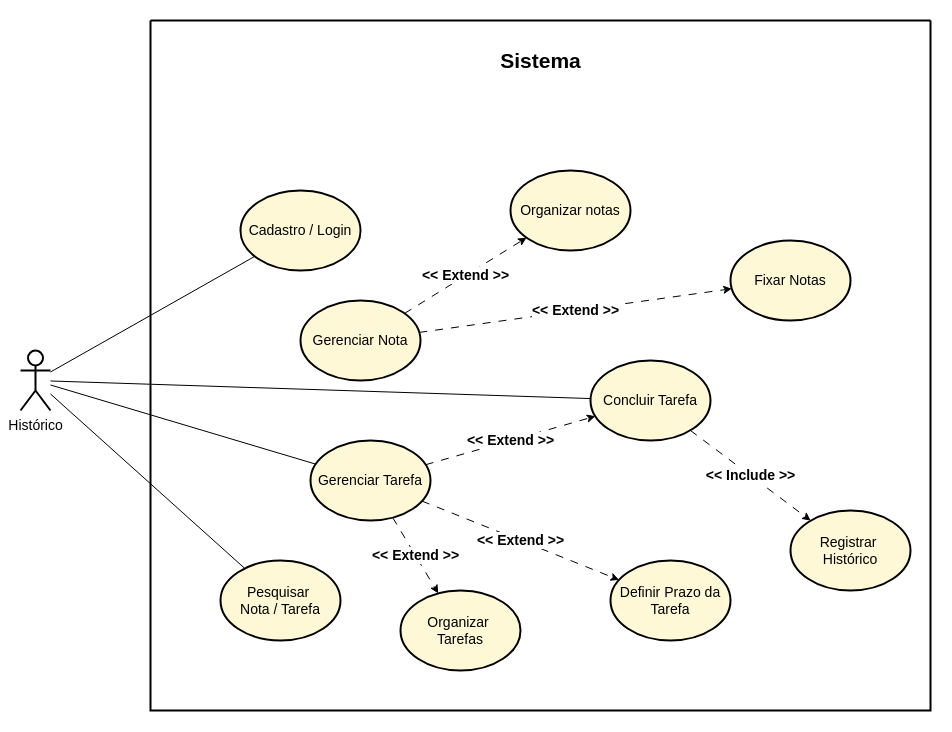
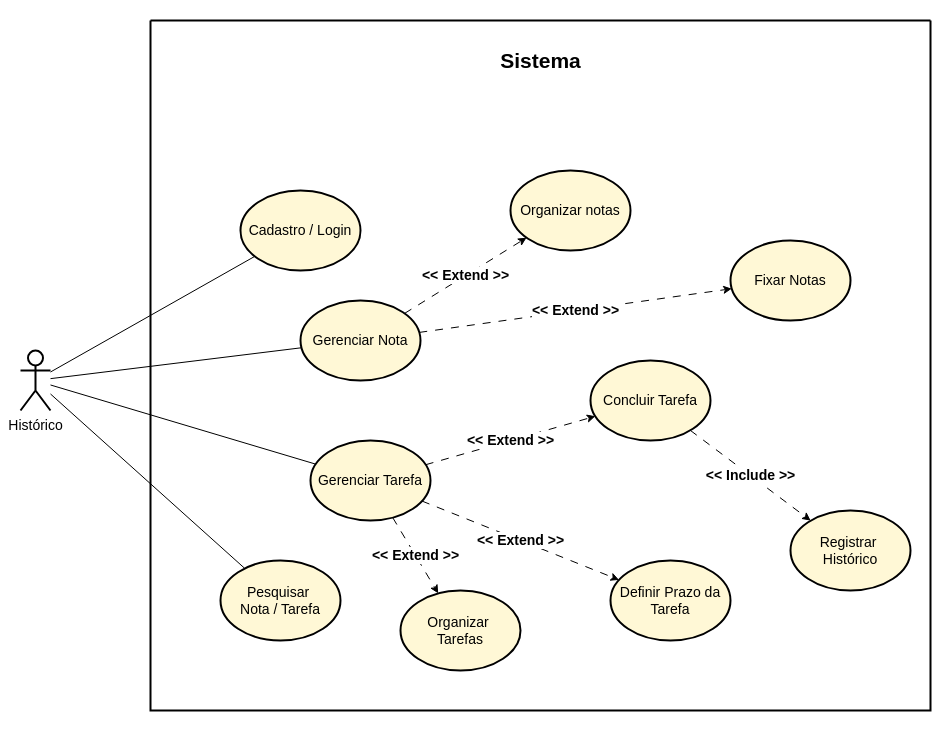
(321, 390) -> (175, 363)
